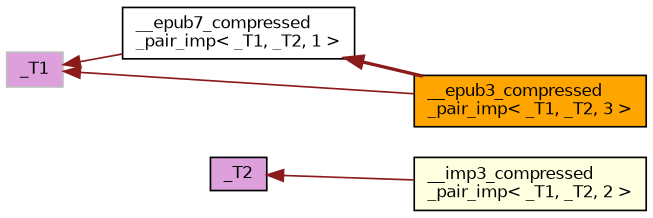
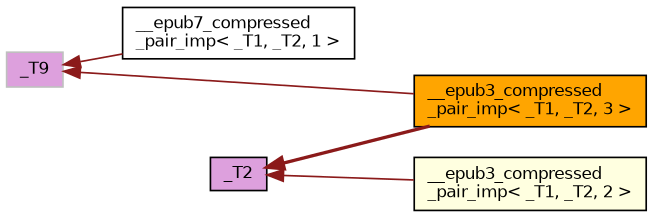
(393, 69) -> (356, 145)
(35, 70) -> (35, 70)
(530, 184) -> (530, 184)
